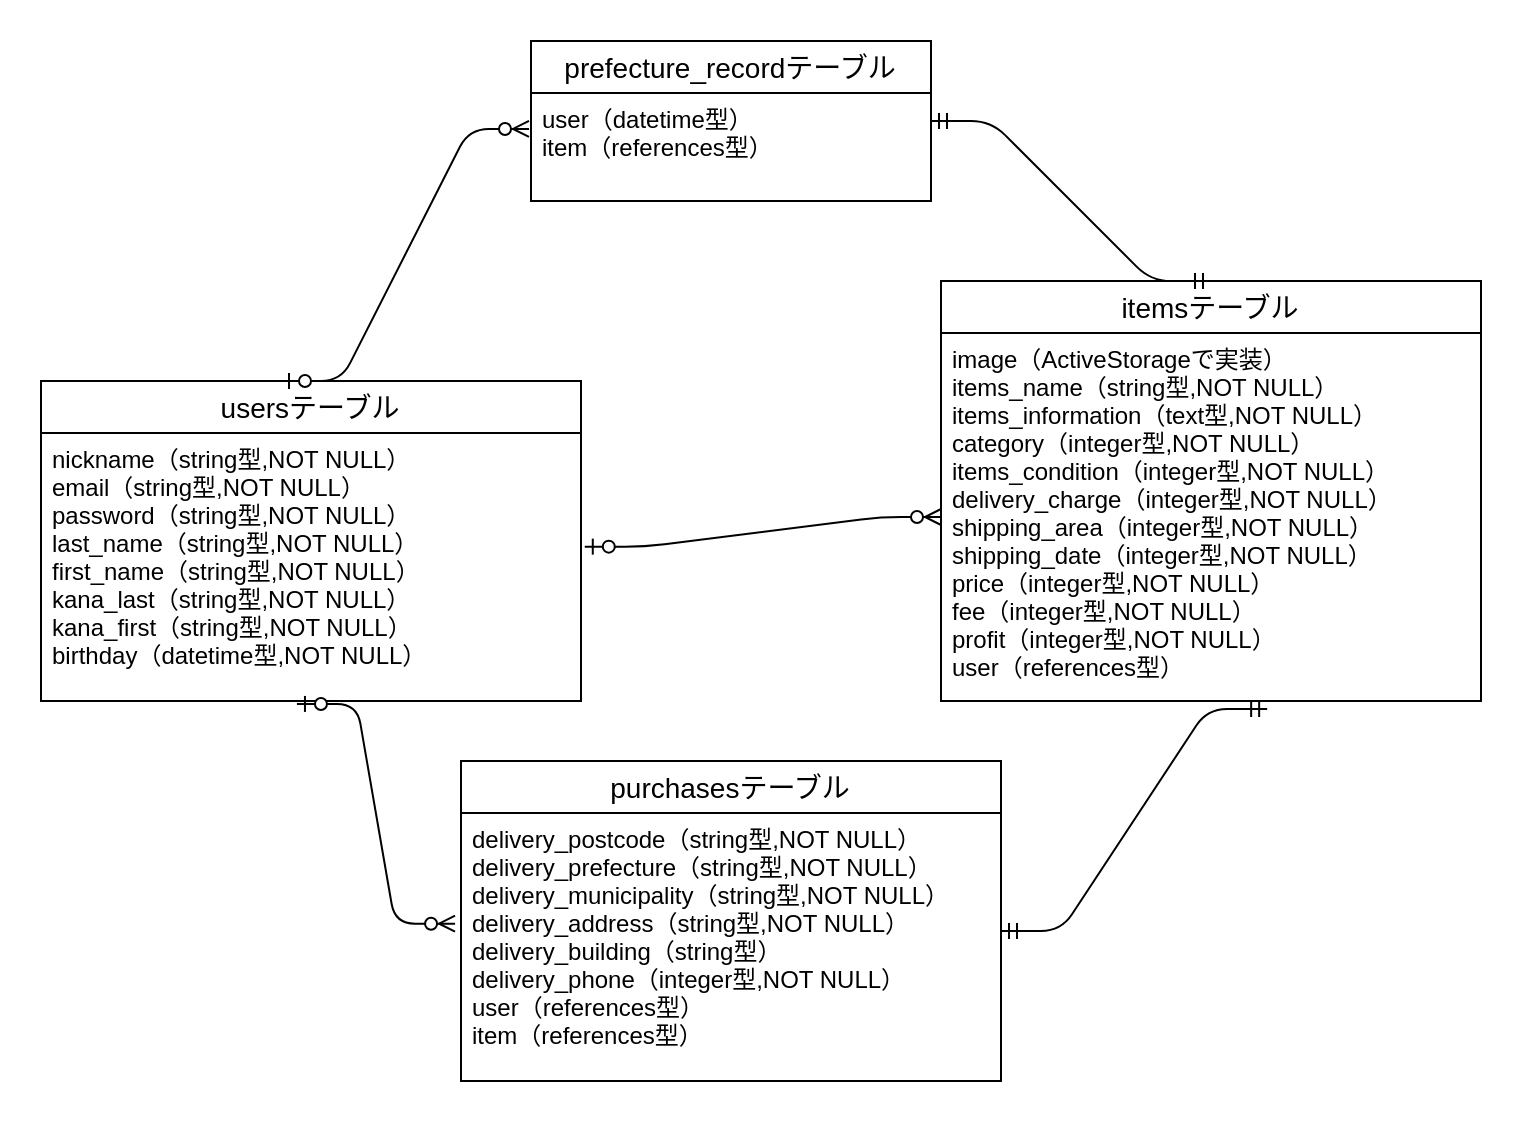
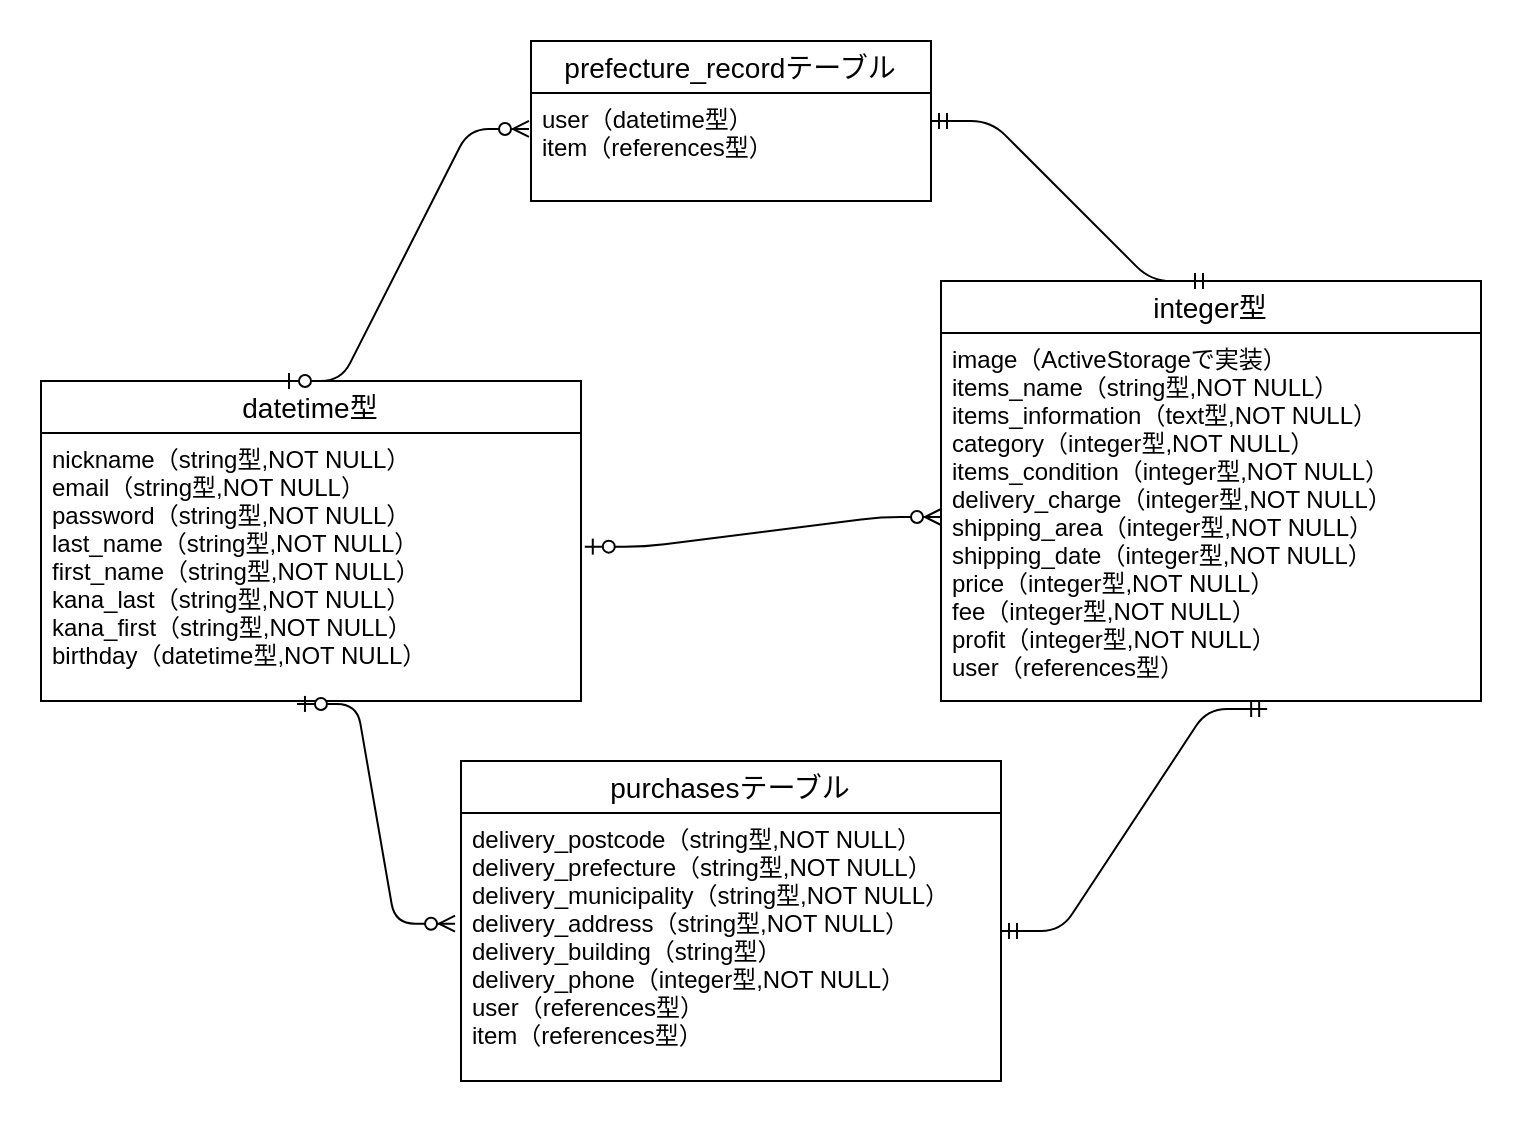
(1210, 309) -> (1210, 309)
(310, 409) -> (310, 409)
